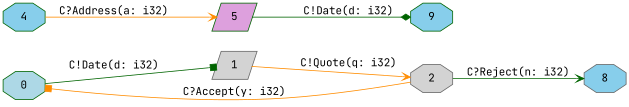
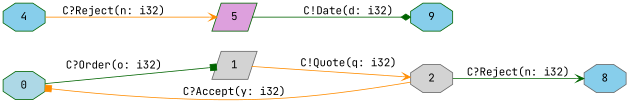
(114, 11) -> (114, 11)
(114, 66) -> (114, 66)
